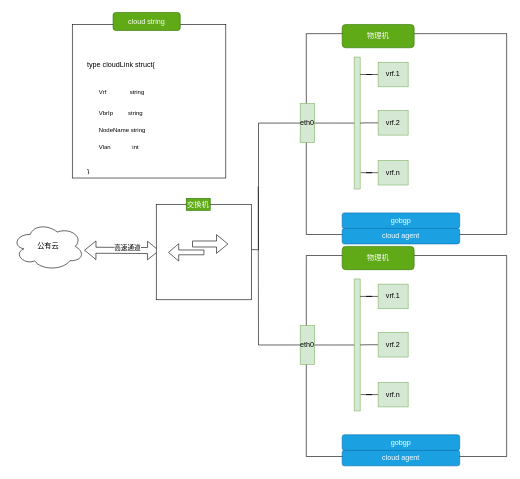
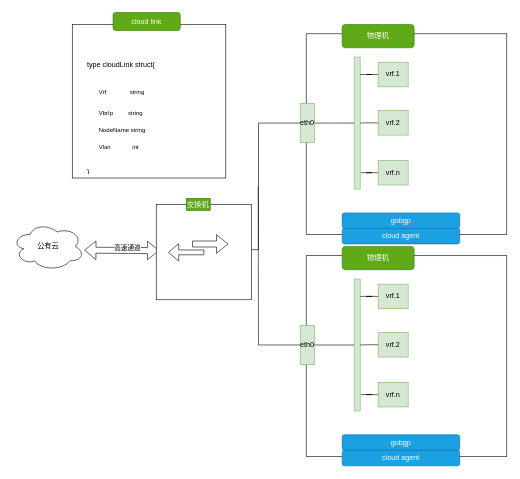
(147, 21) -> (147, 21)
